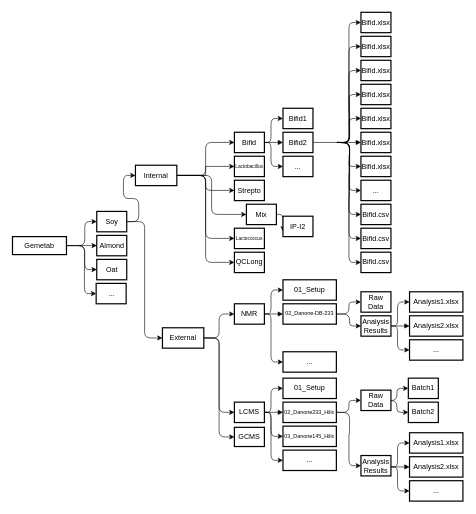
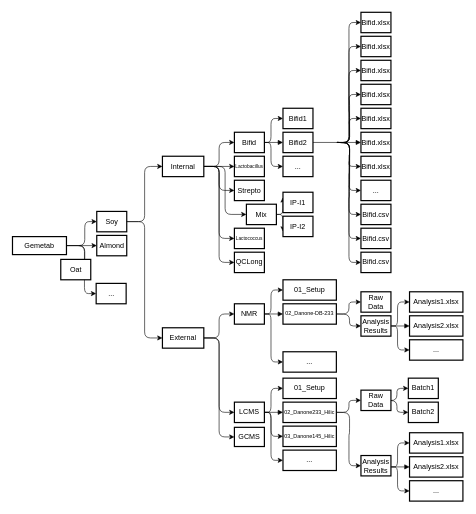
(156, 176) -> (183, 167)
none -> (298, 203)
none -> (283, 207)
(112, 270) -> (76, 270)
